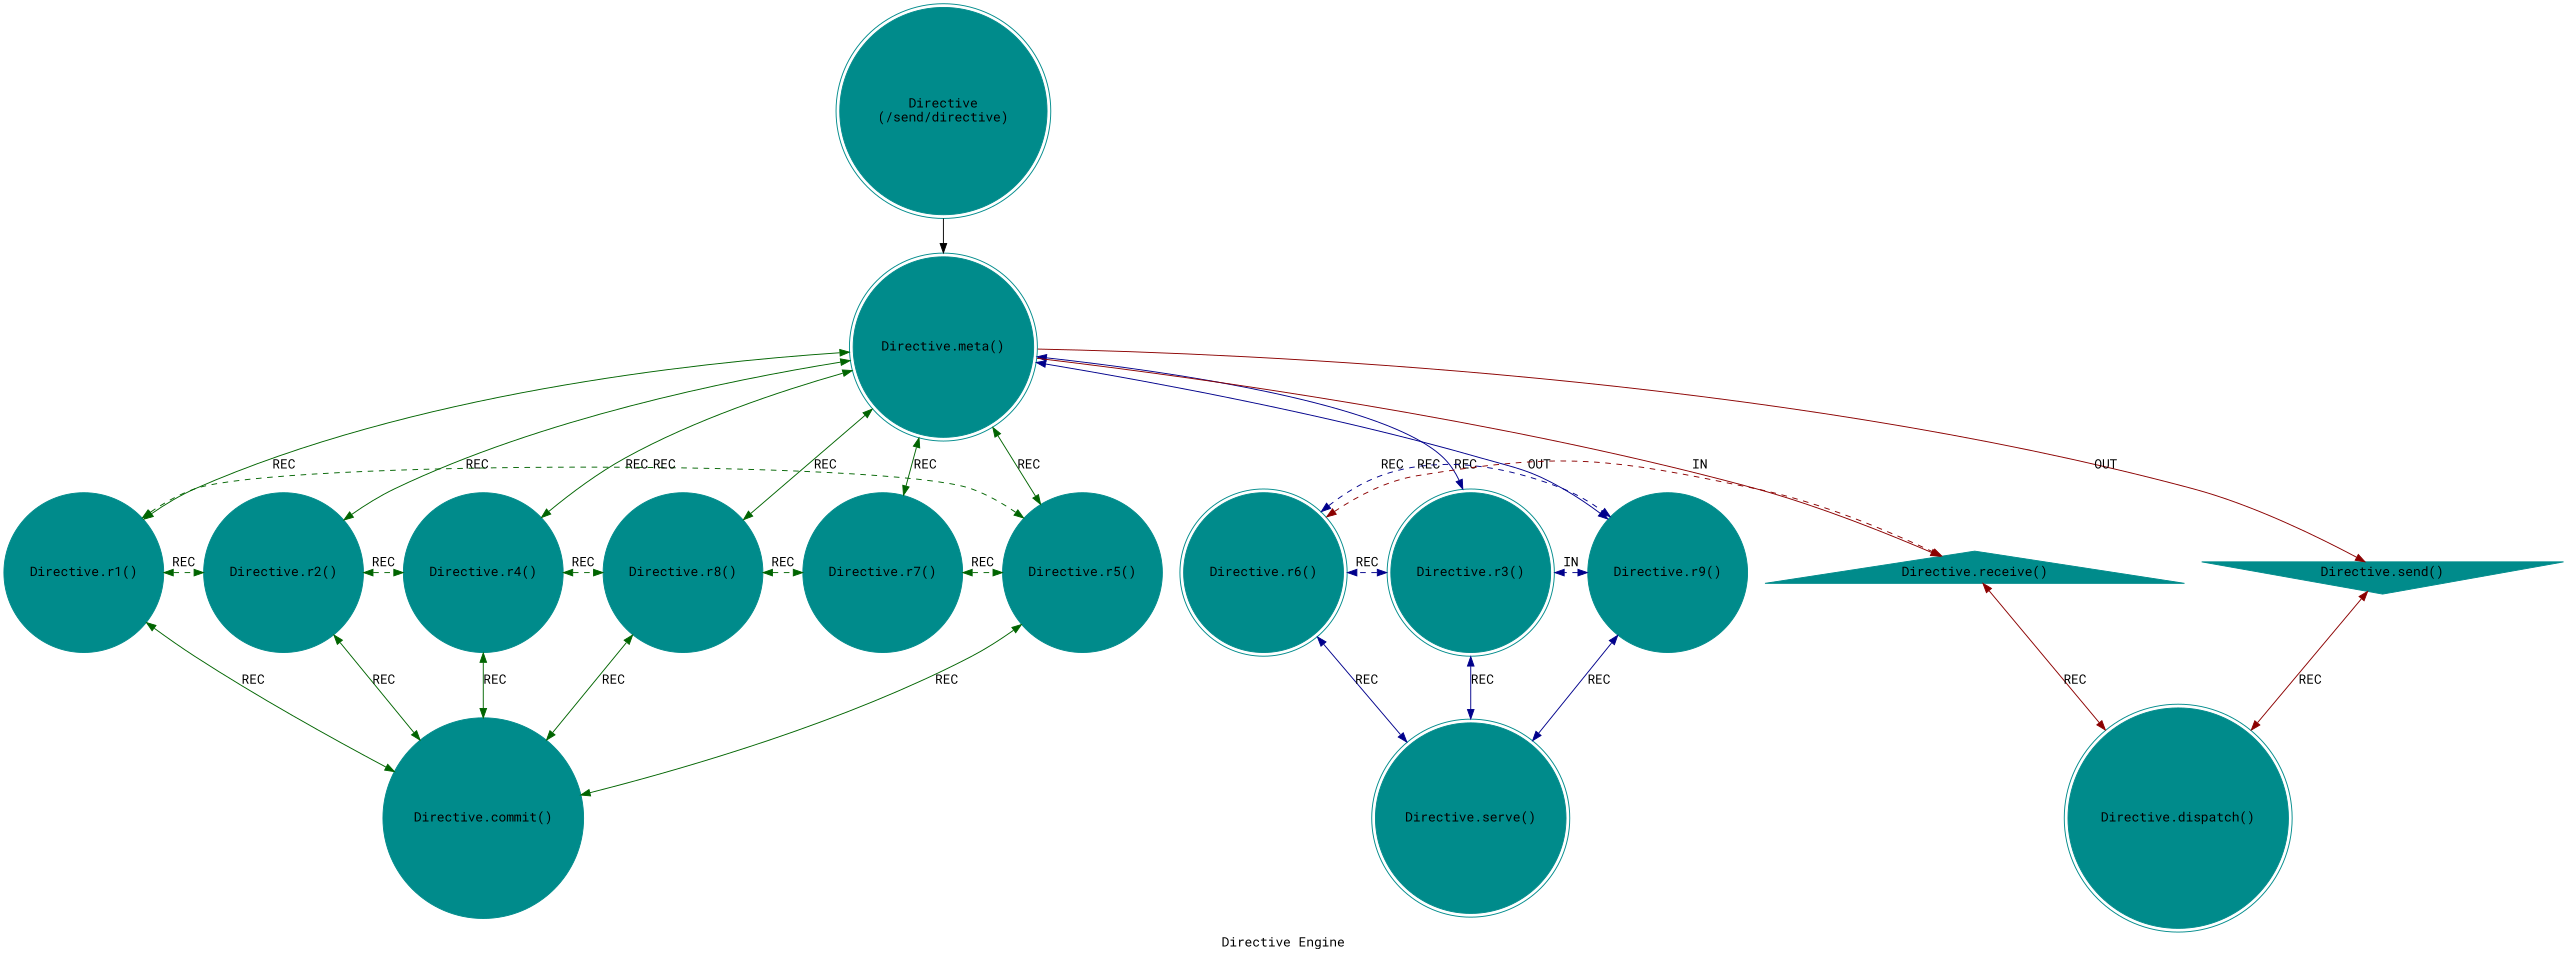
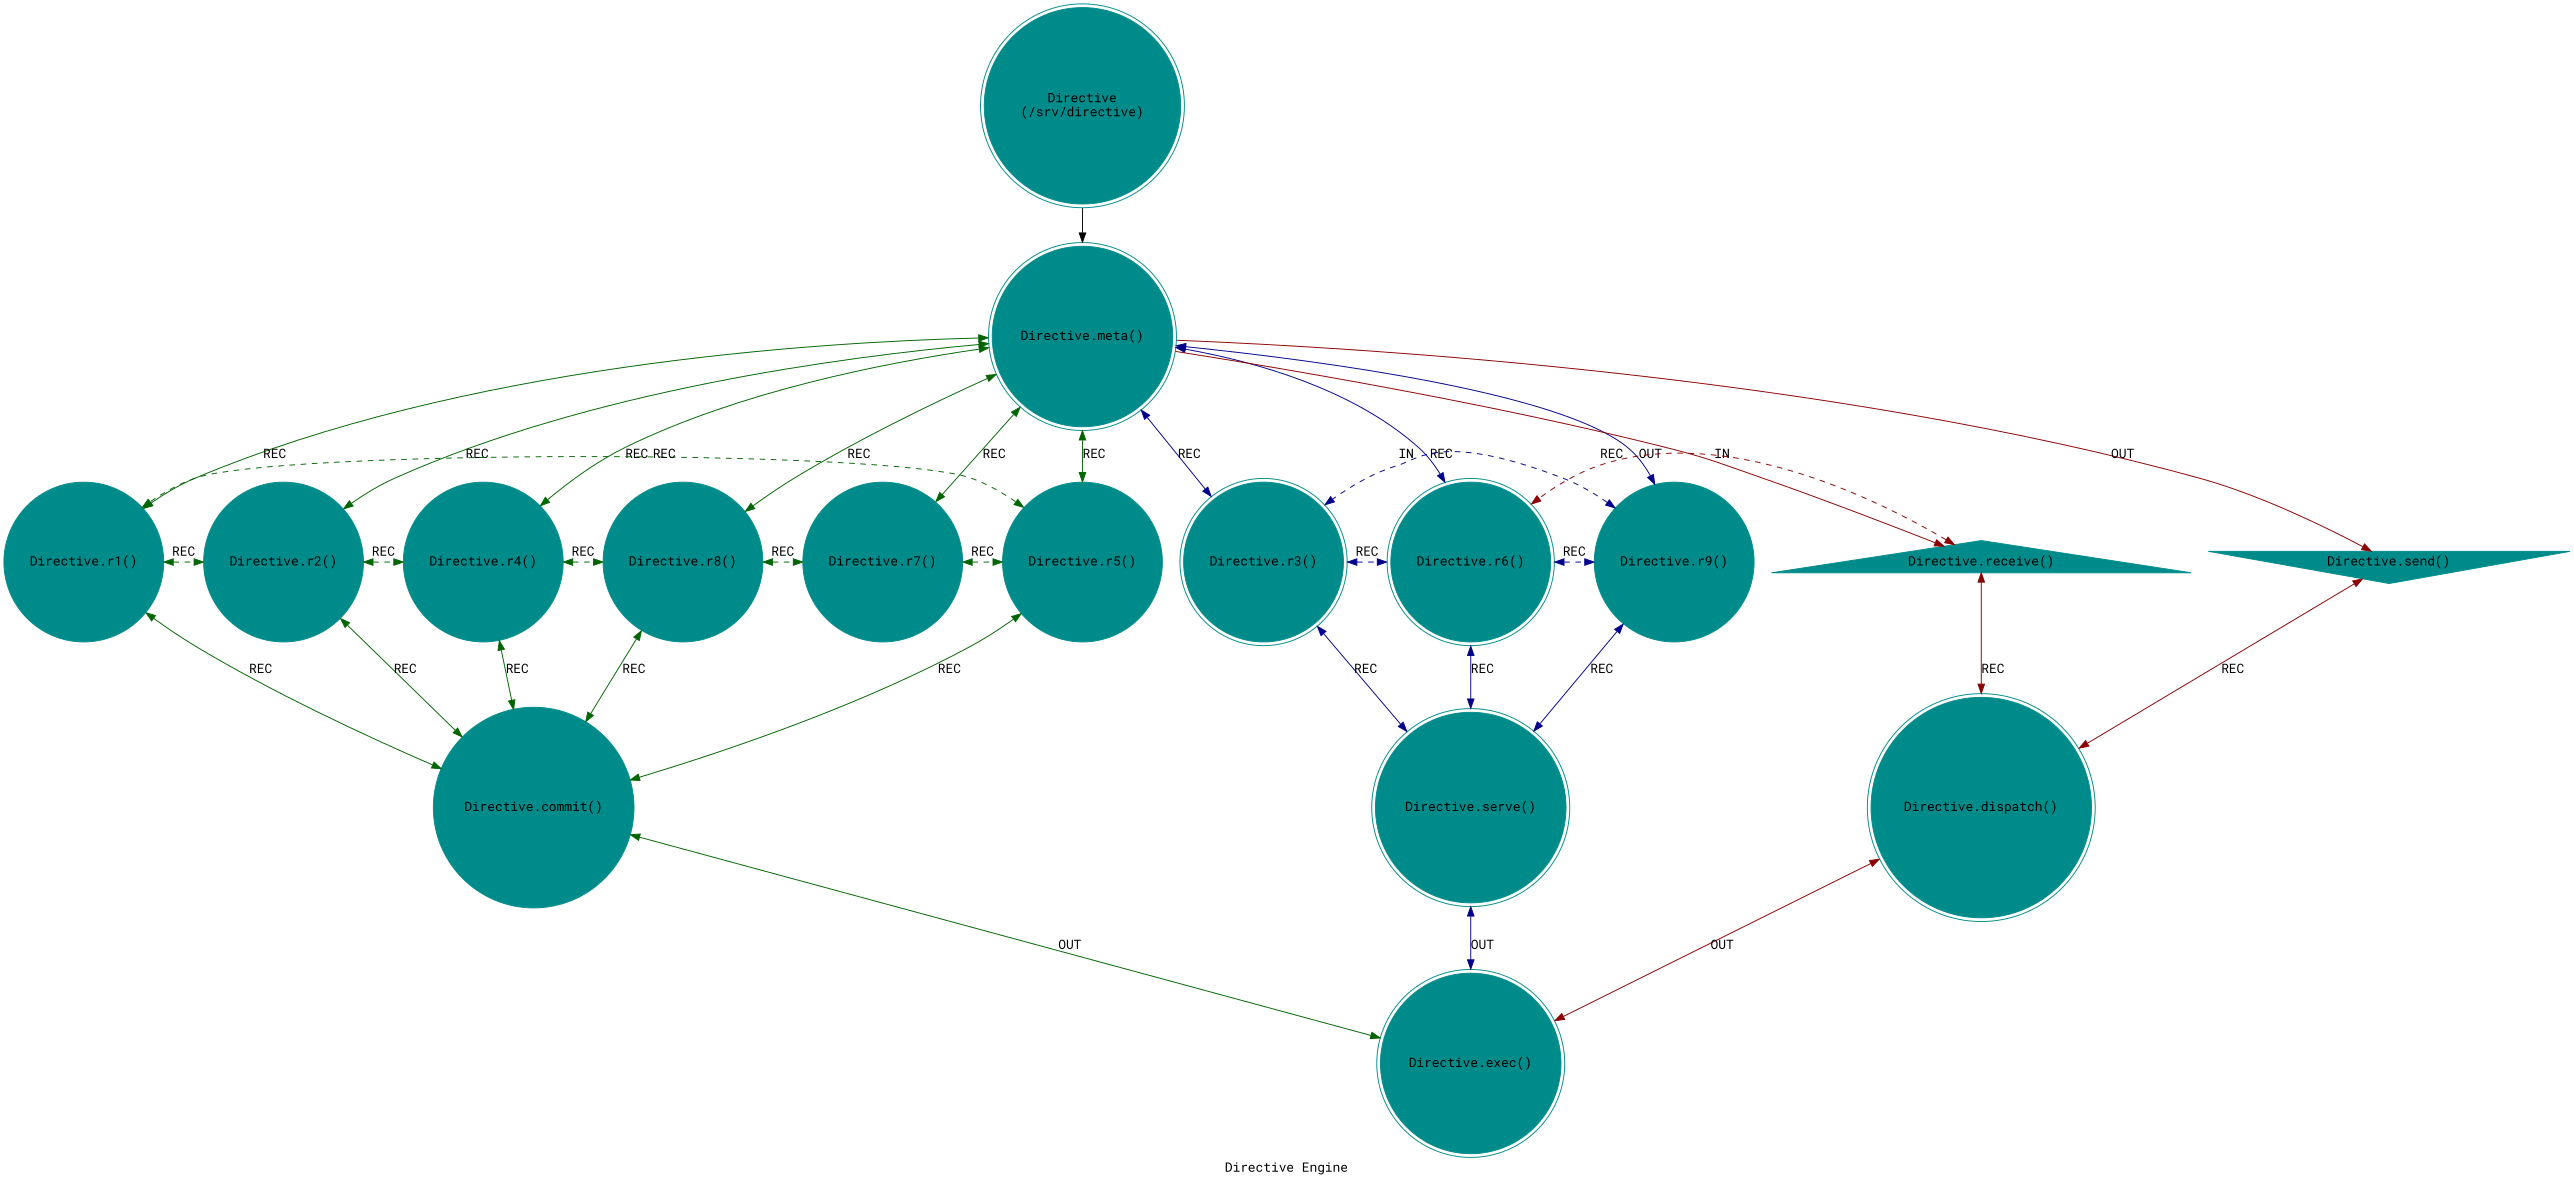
(943, 111) -> (1082, 106)
none -> (1324, 390)
none -> (1471, 1063)
